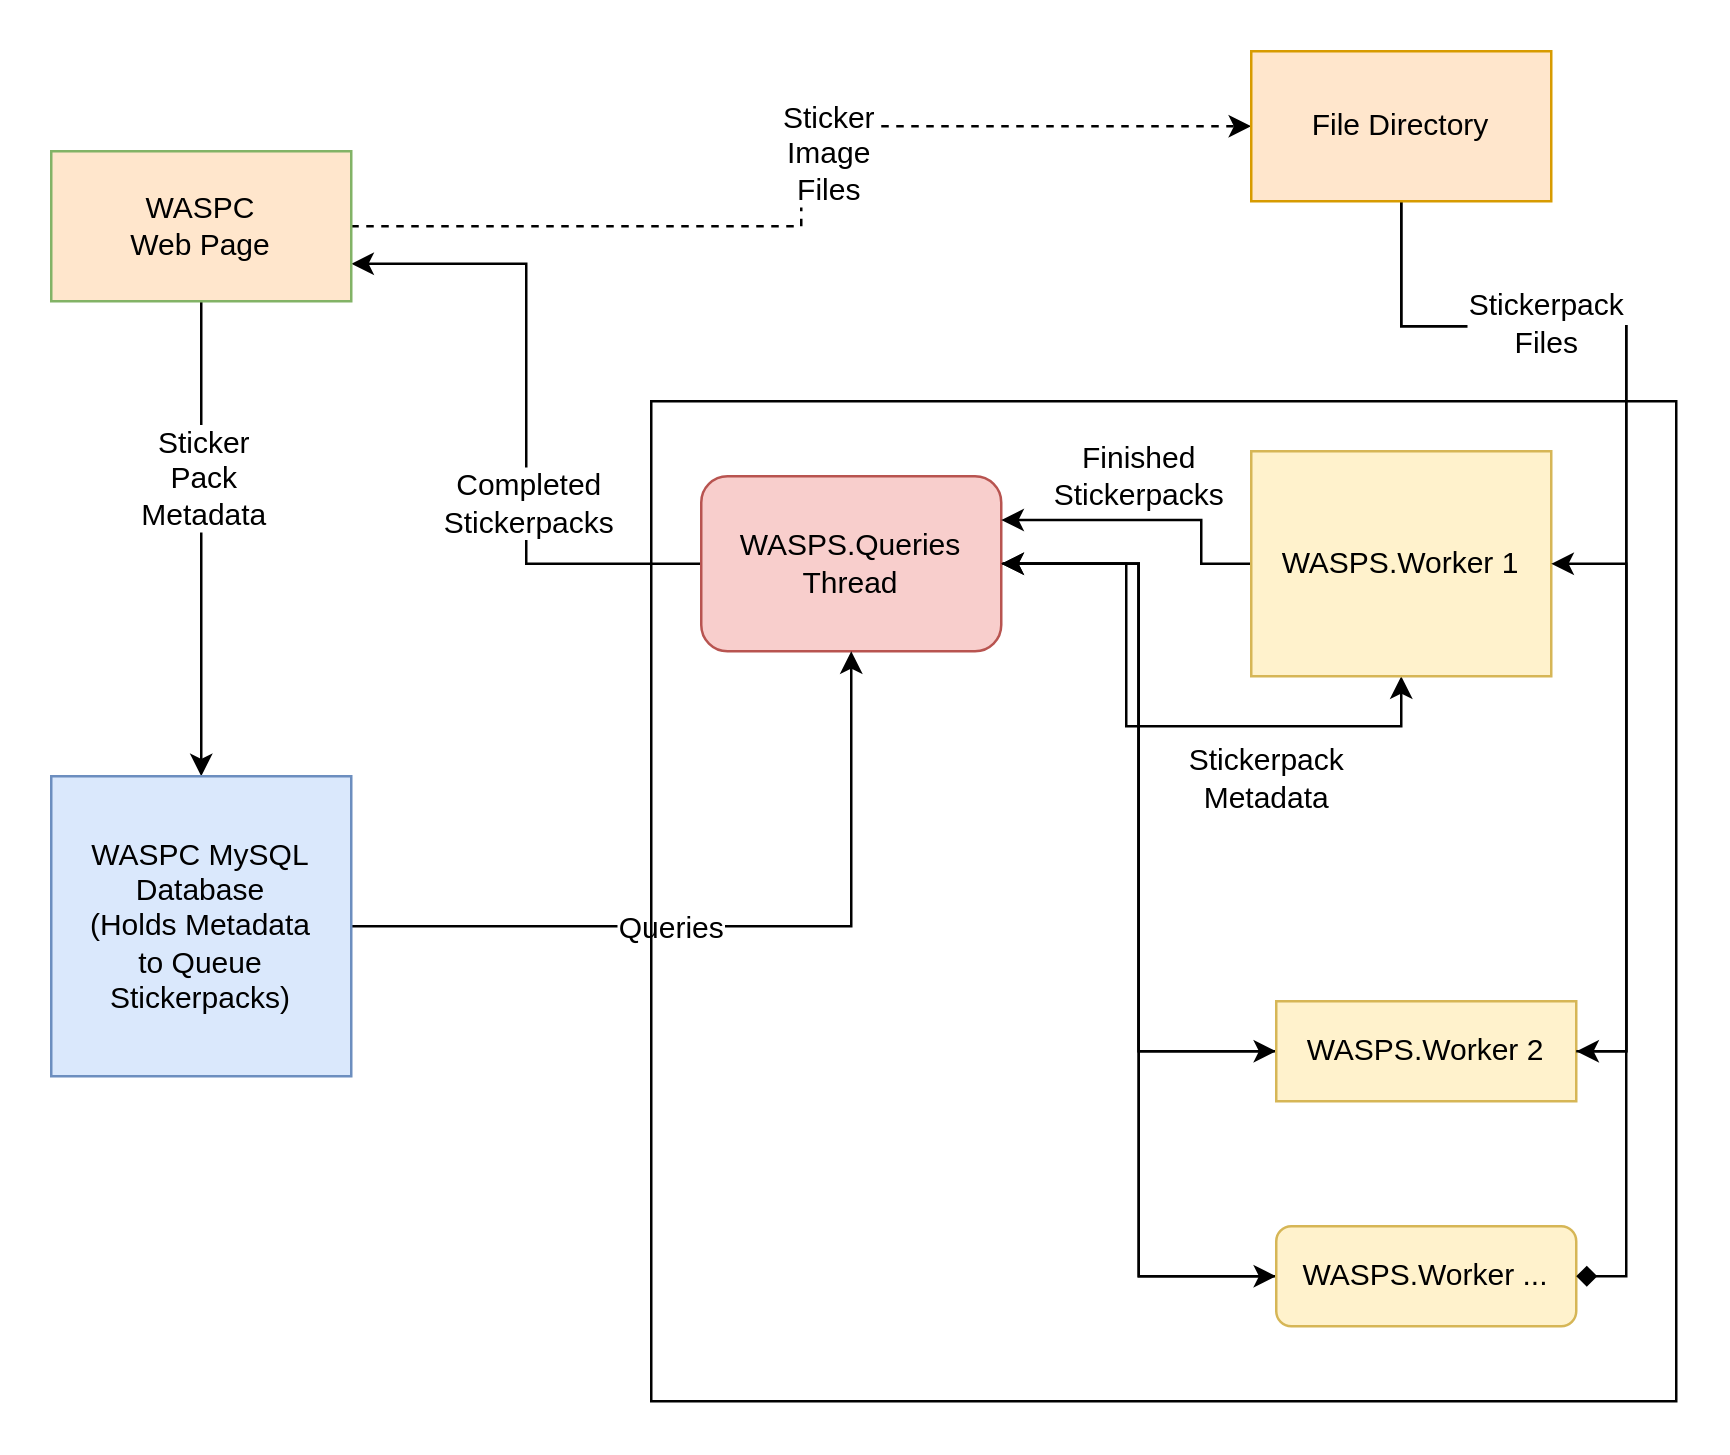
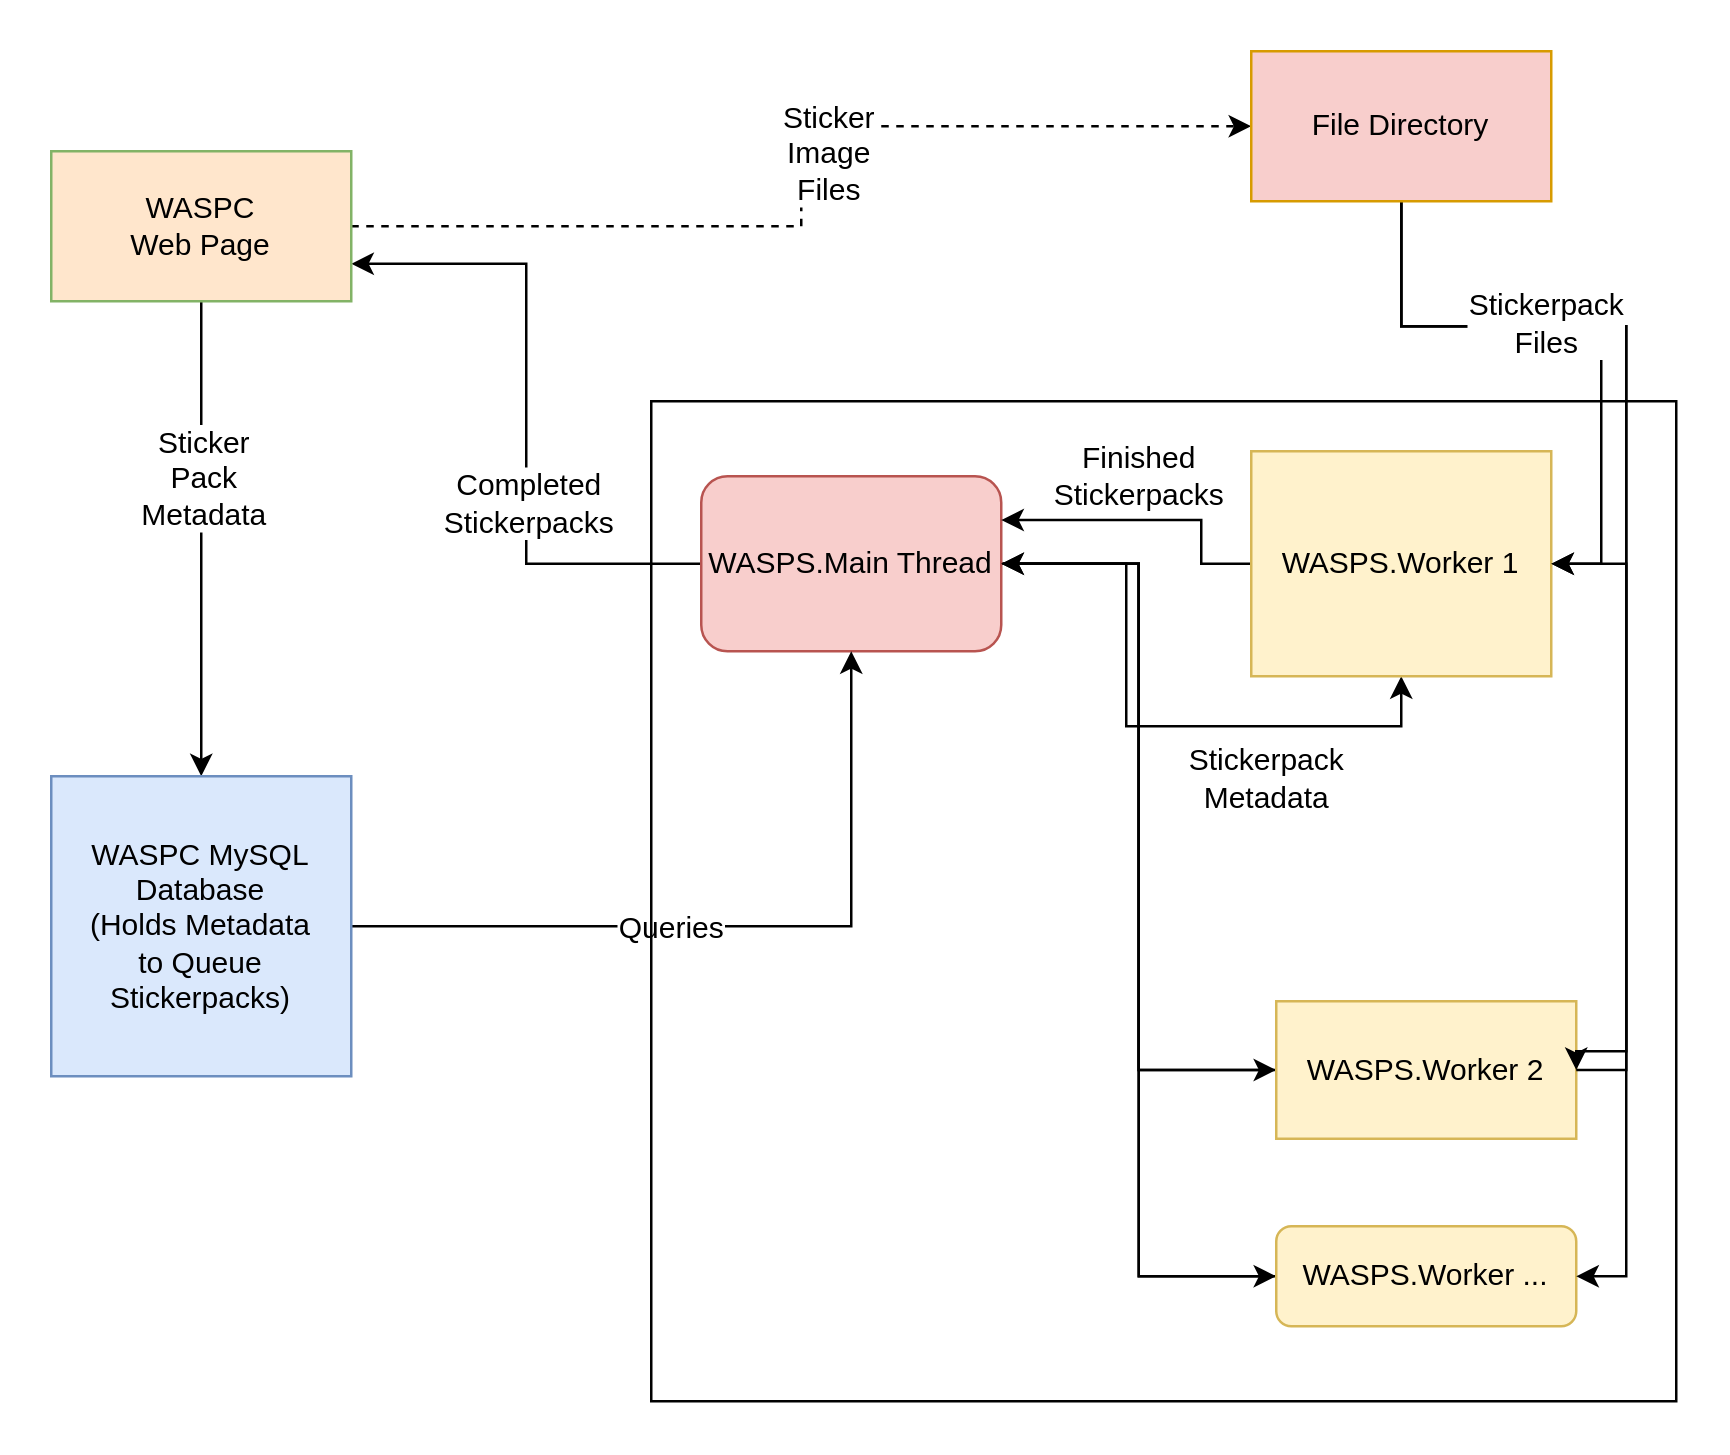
(1401, 126) -> (1401, 126)
none -> (1601, 458)
(851, 564) -> (851, 564)
(1426, 1051) -> (1426, 1070)
(1597, 1276) -> (1595, 1276)
